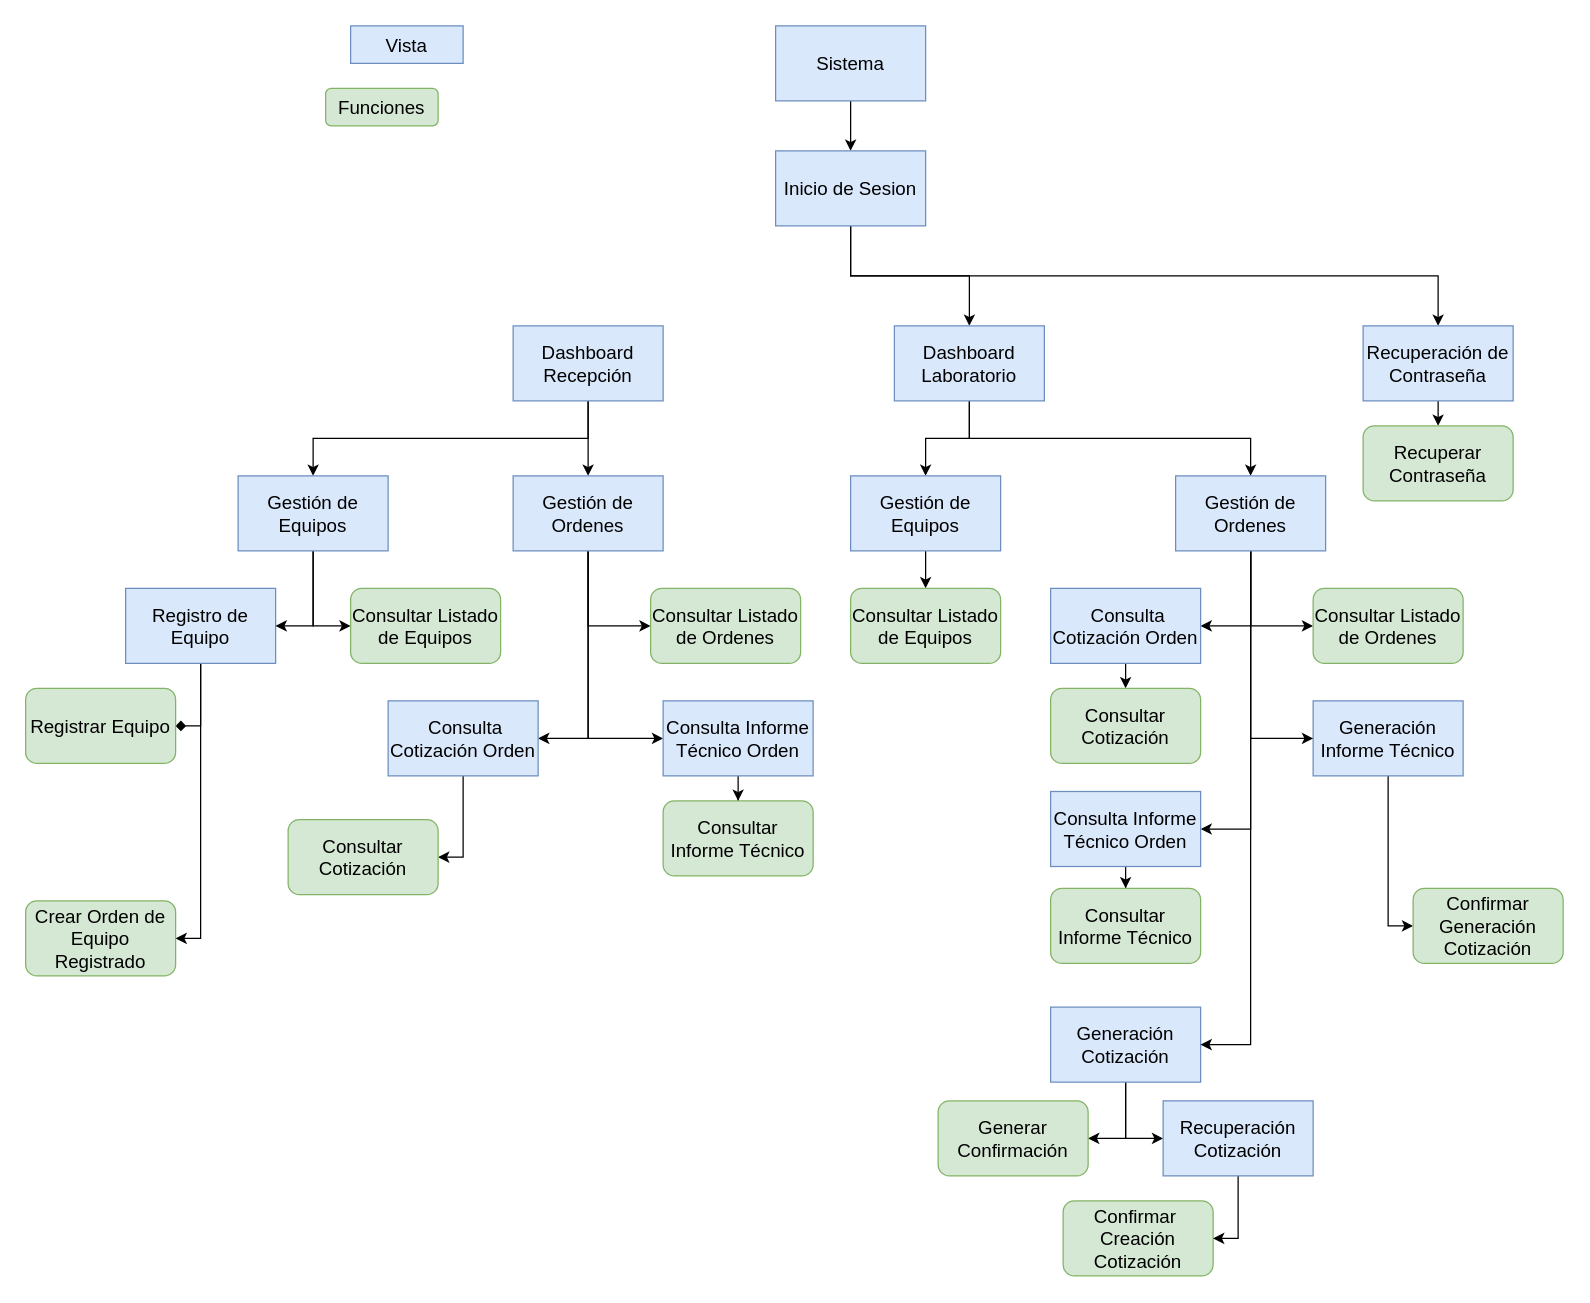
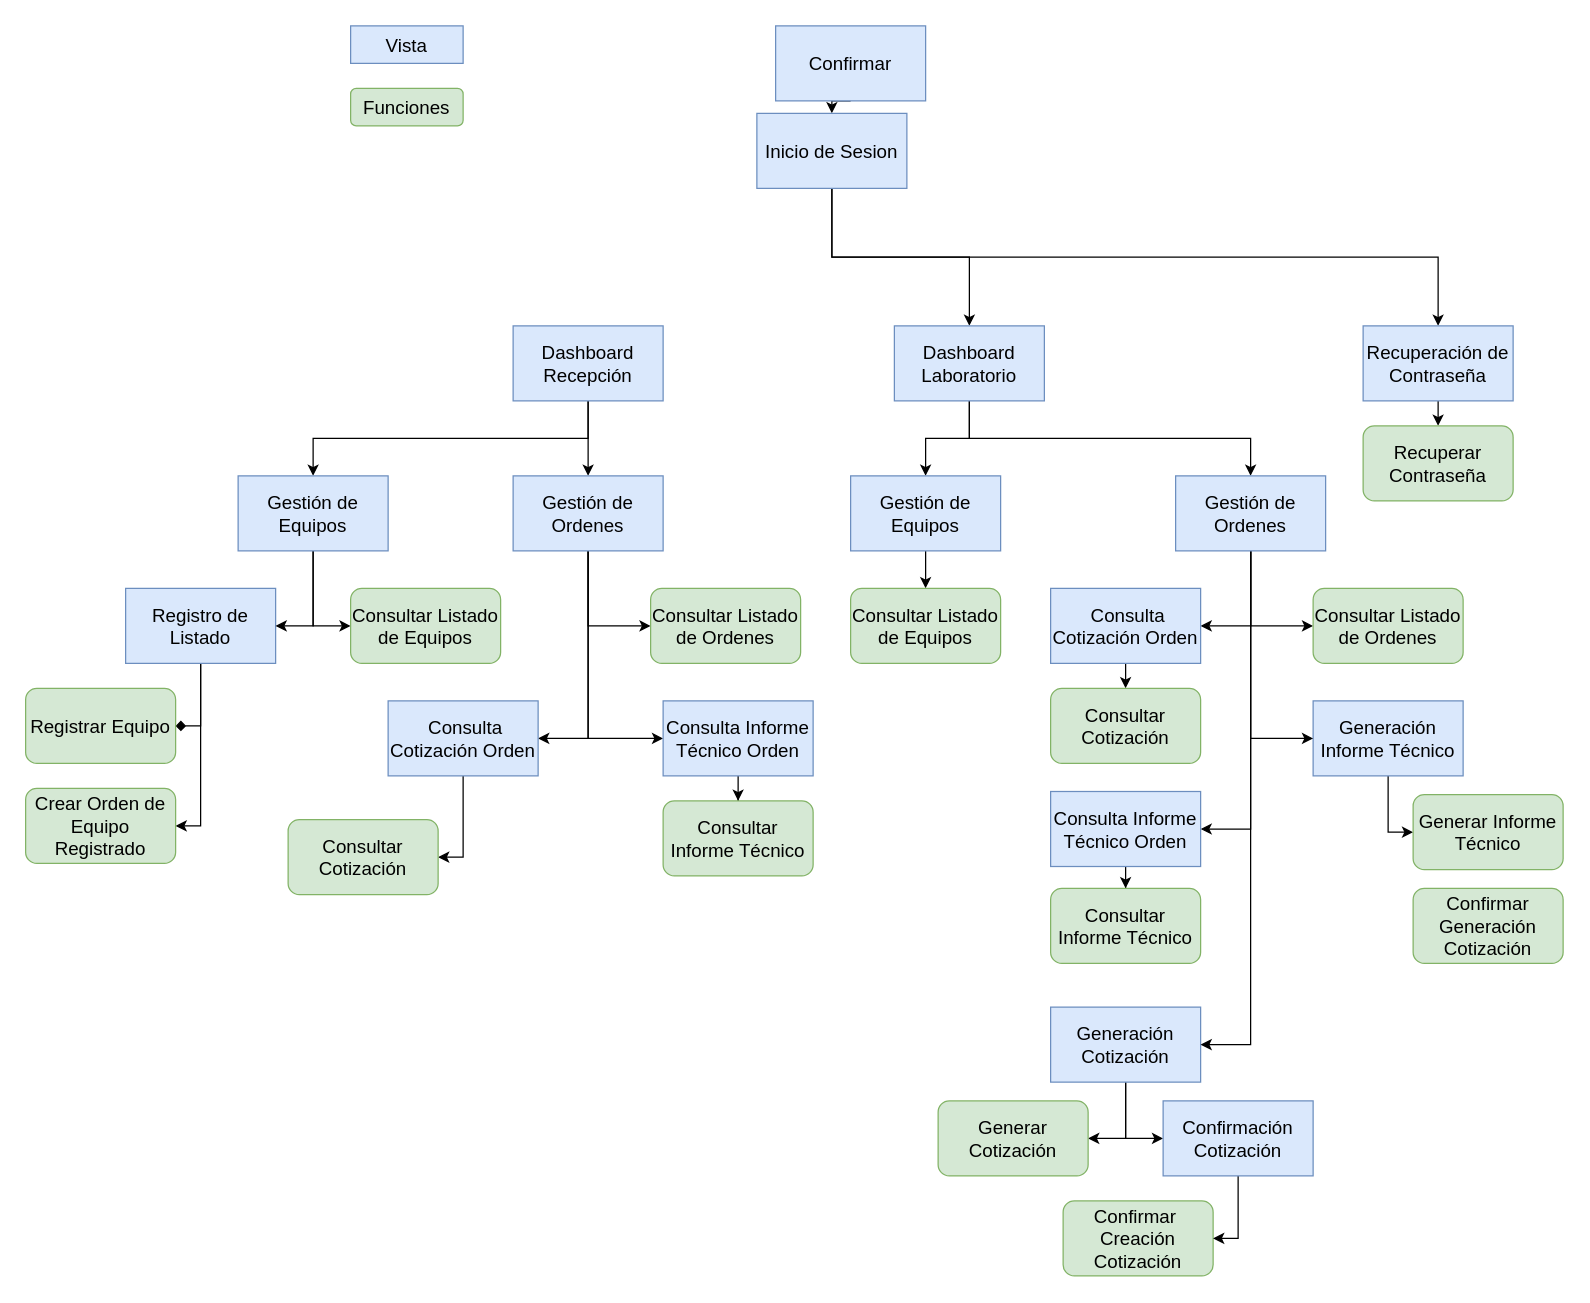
(851, 63) -> (851, 63)
(382, 107) -> (407, 107)
(851, 188) -> (832, 151)
(201, 626) -> (201, 626)
none -> (1398, 832)
none -> (1488, 832)
(1388, 888) -> none
(101, 938) -> (101, 826)
(1013, 1138) -> (1013, 1138)
(1238, 1138) -> (1238, 1138)
